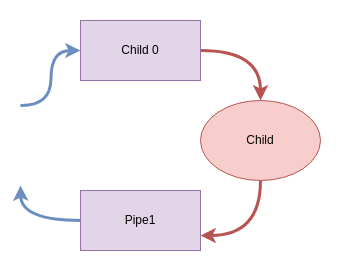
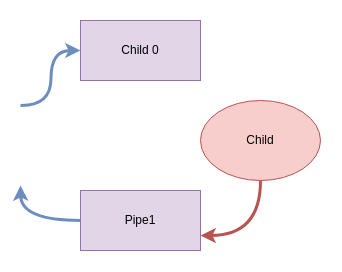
(239, 57) -> none
